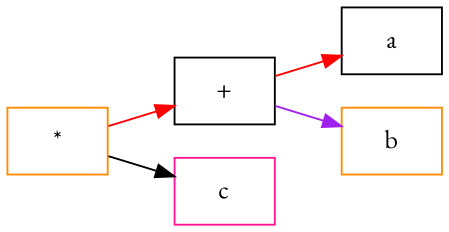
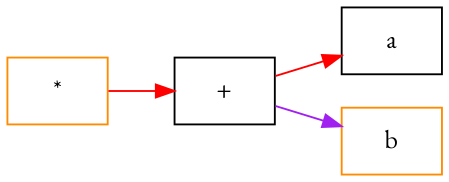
(225, 191) -> none
